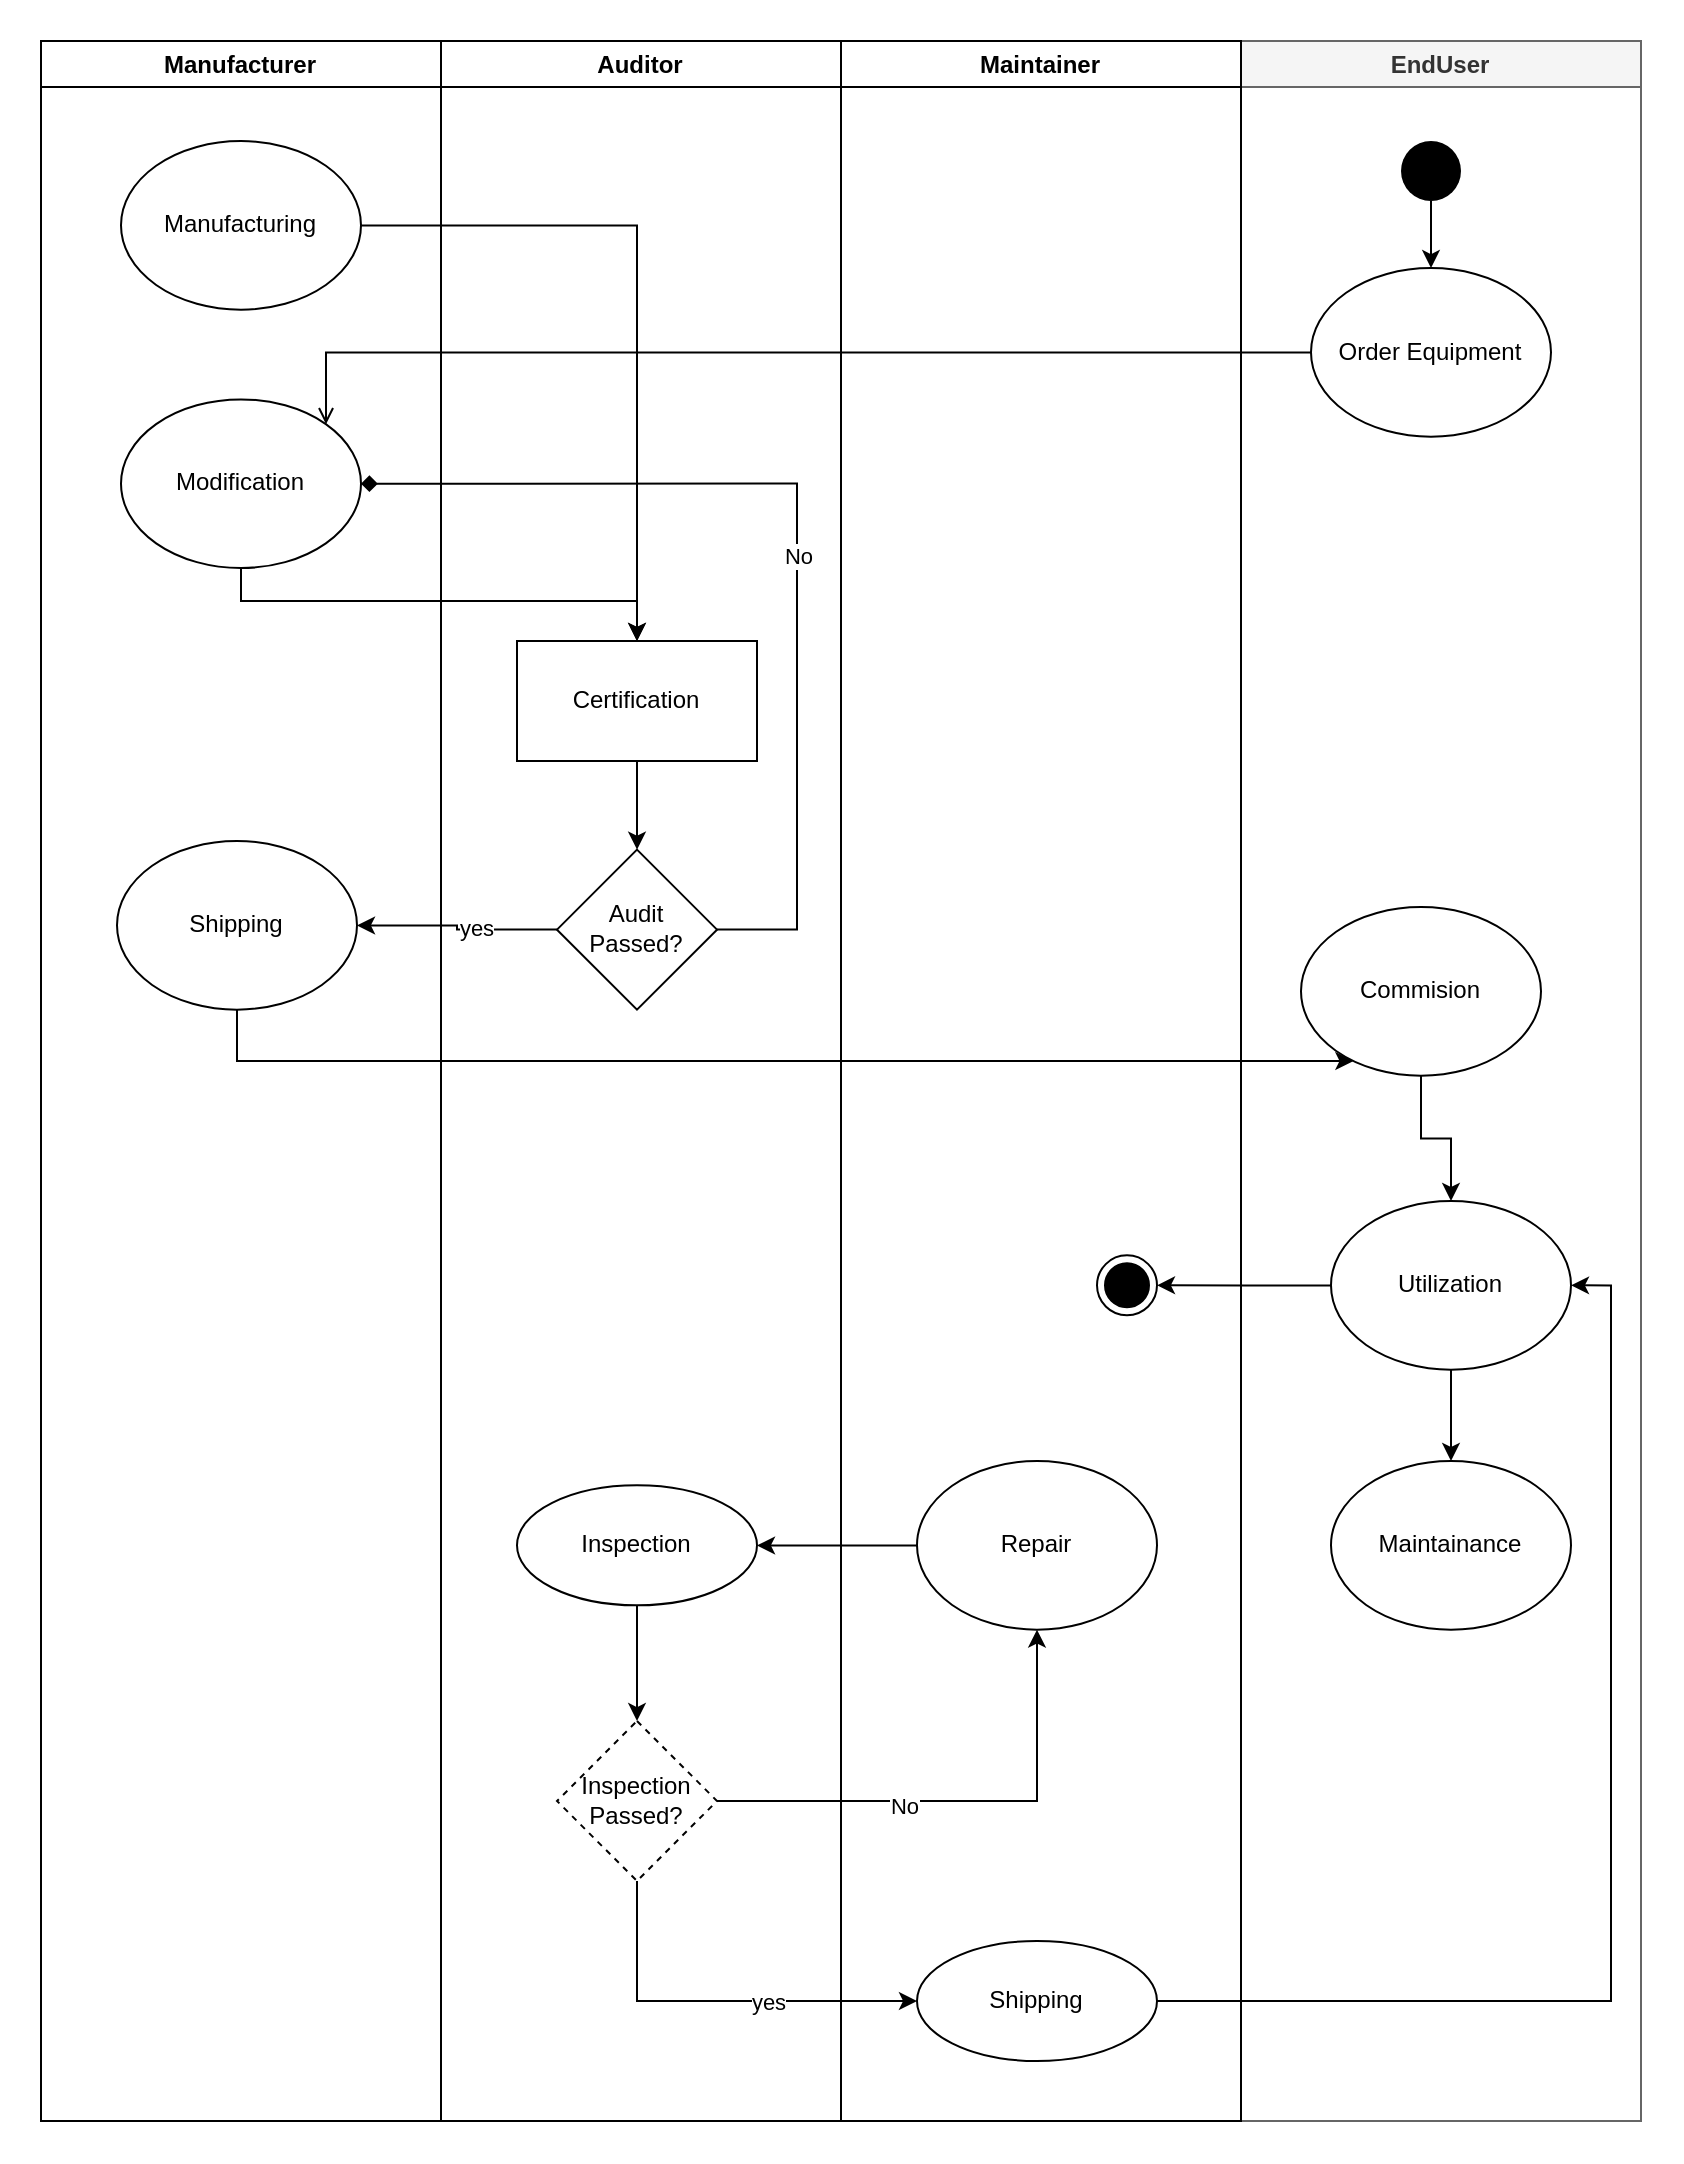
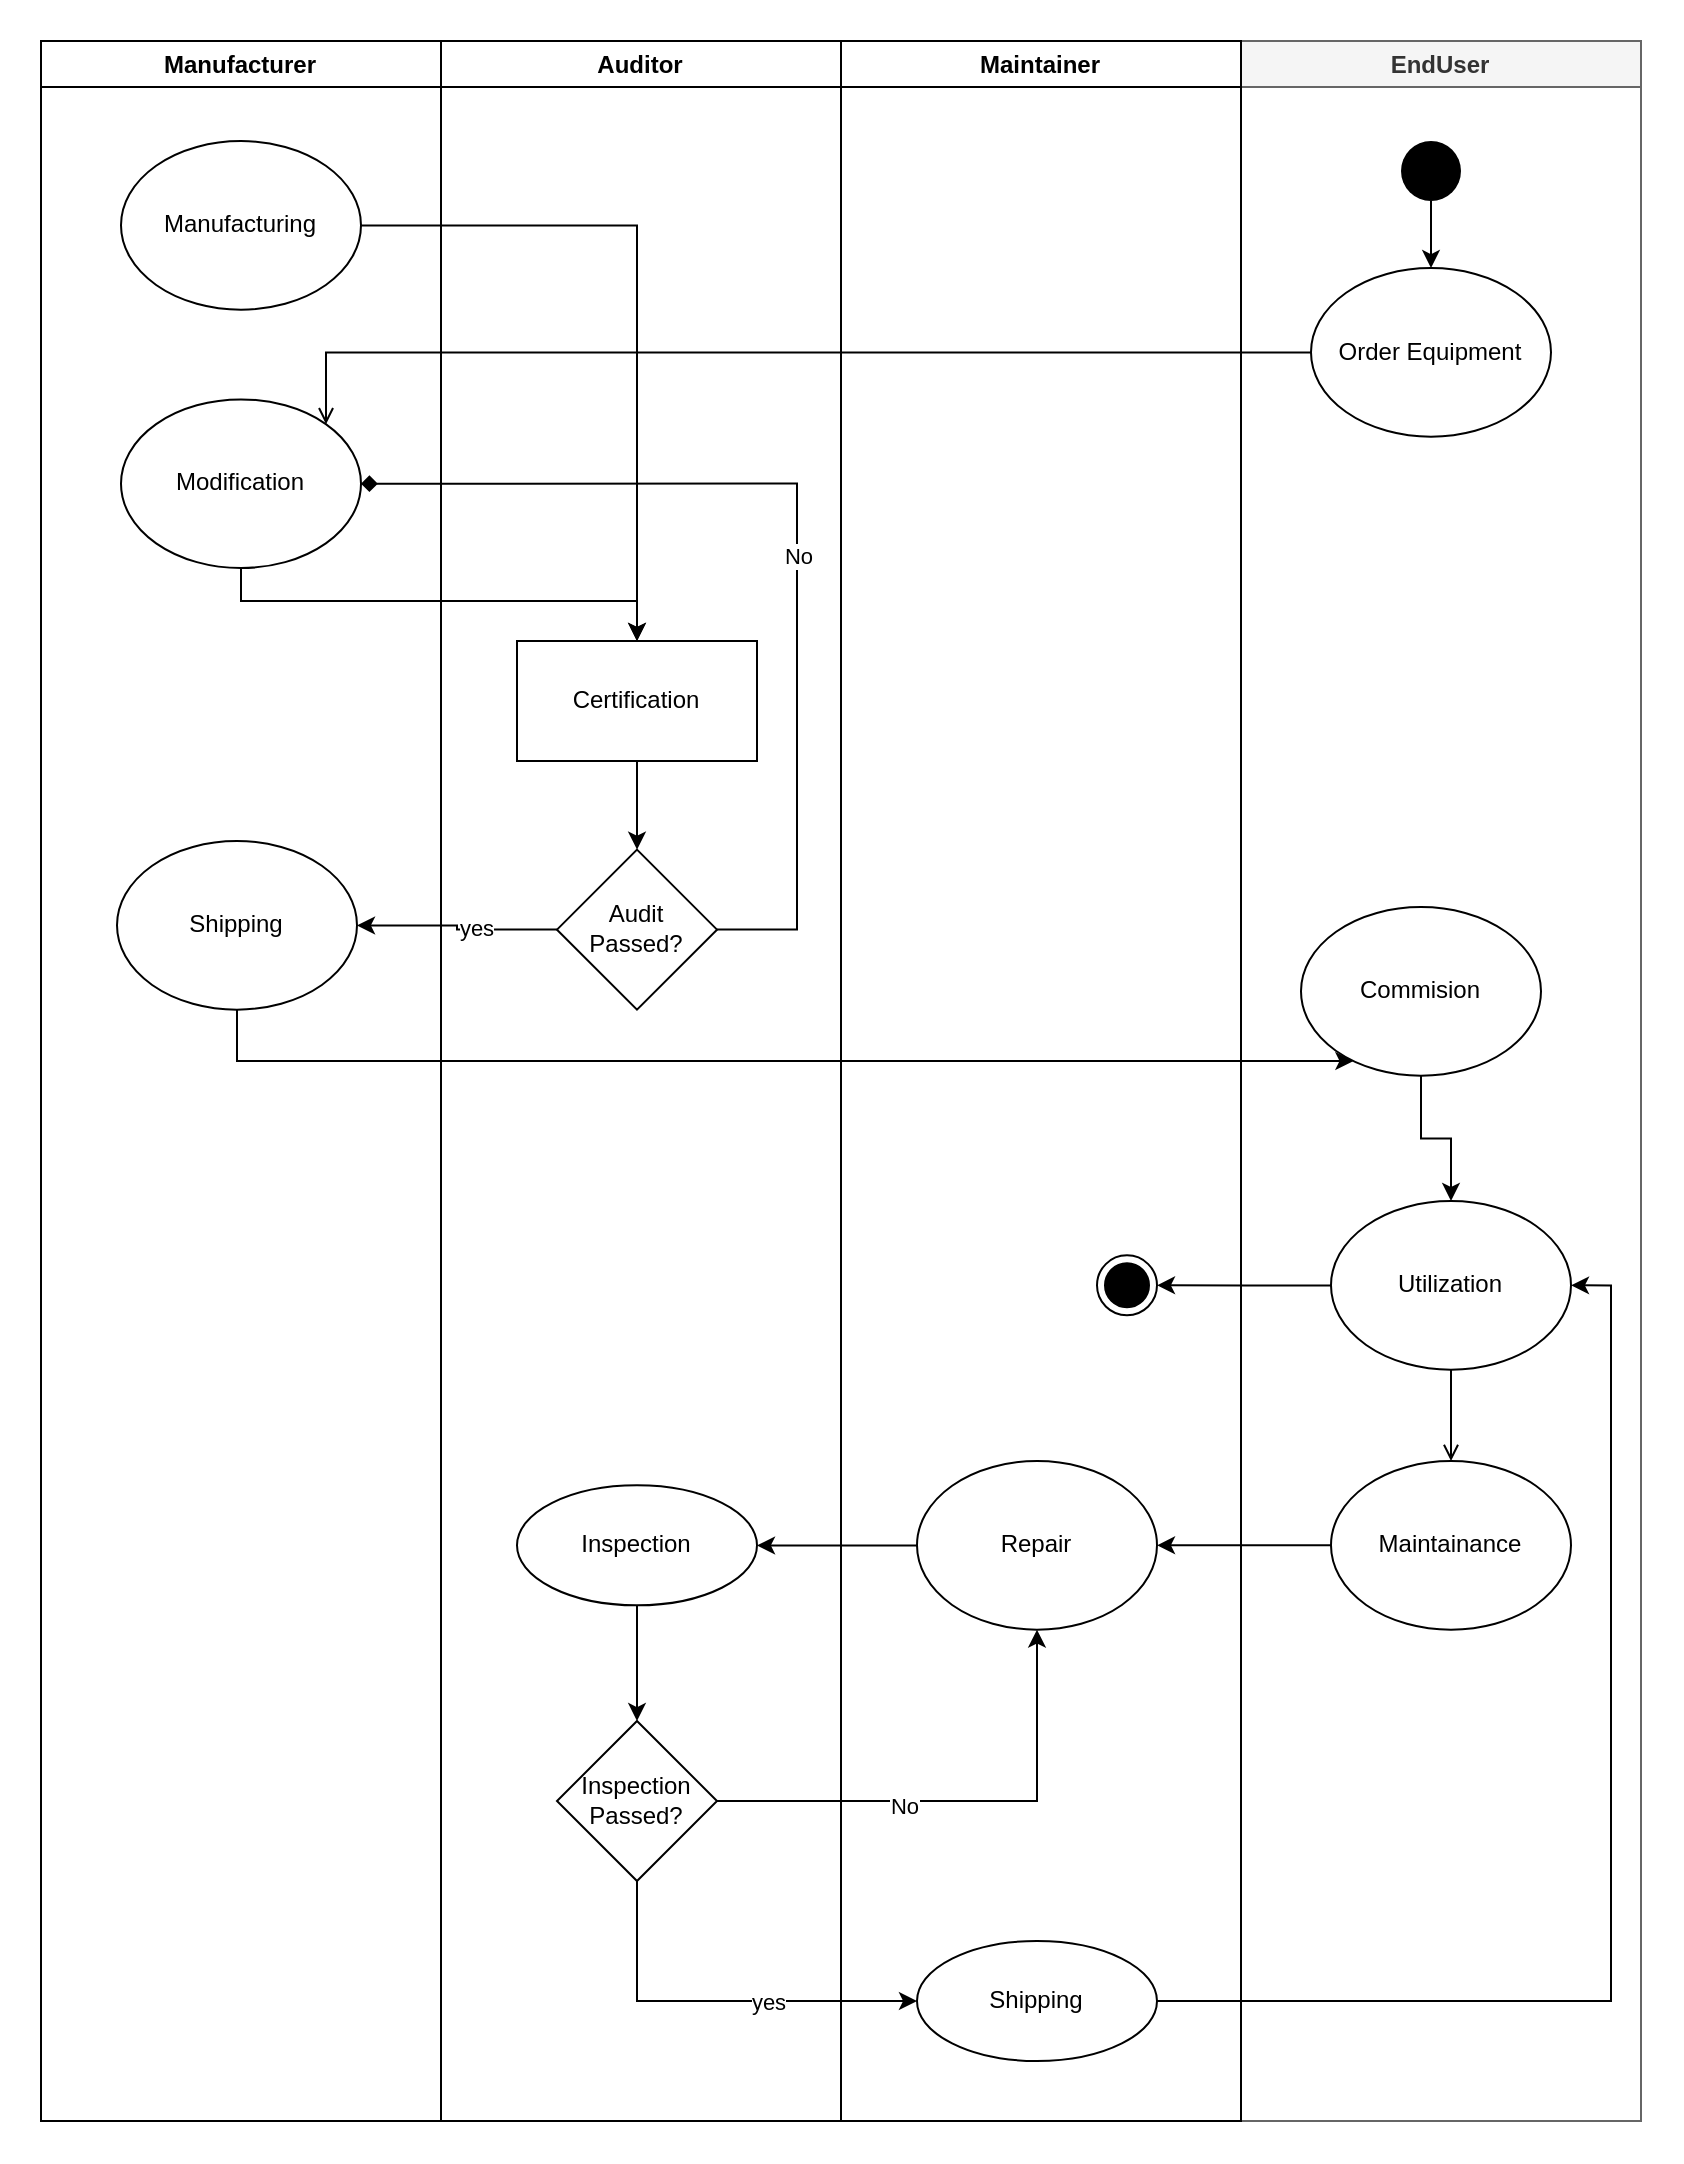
(1451, 1446) -> (1451, 1449)
none -> (1288, 1545)
(637, 1801) -> (637, 1801)
